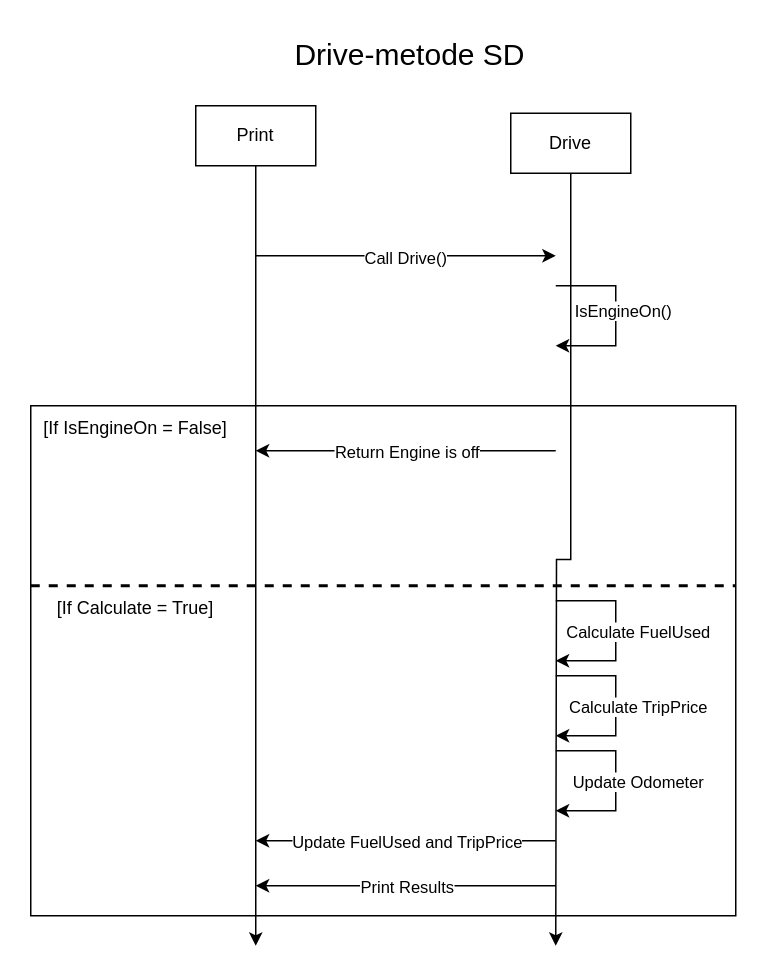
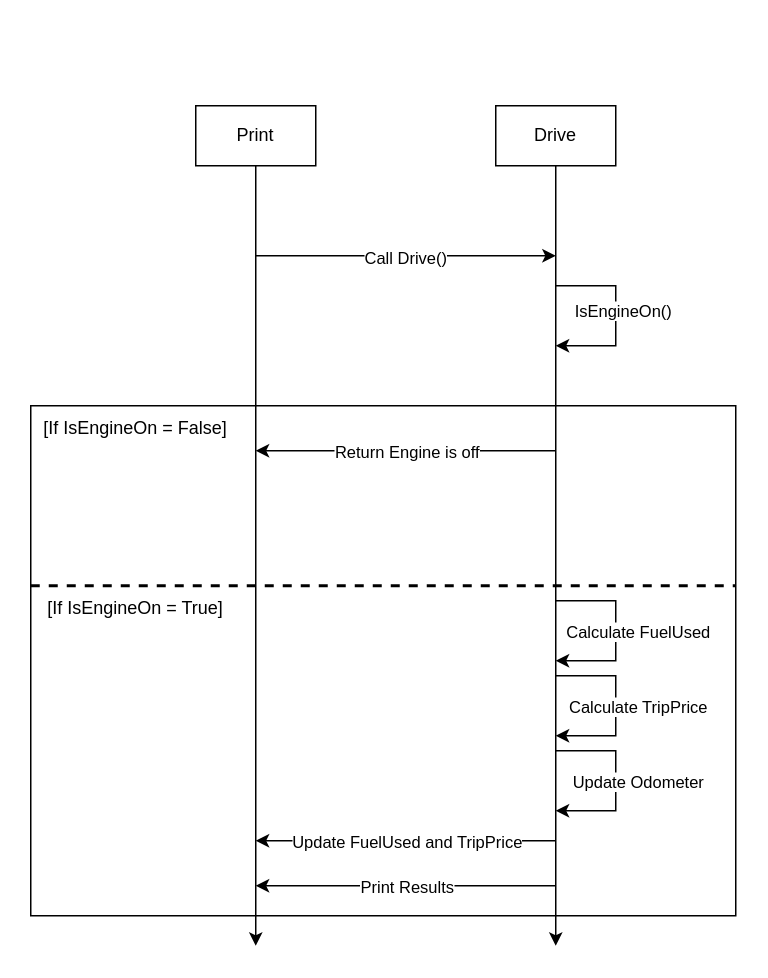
(410, 53) -> none
(571, 143) -> (556, 136)
(136, 608) -> (136, 608)
